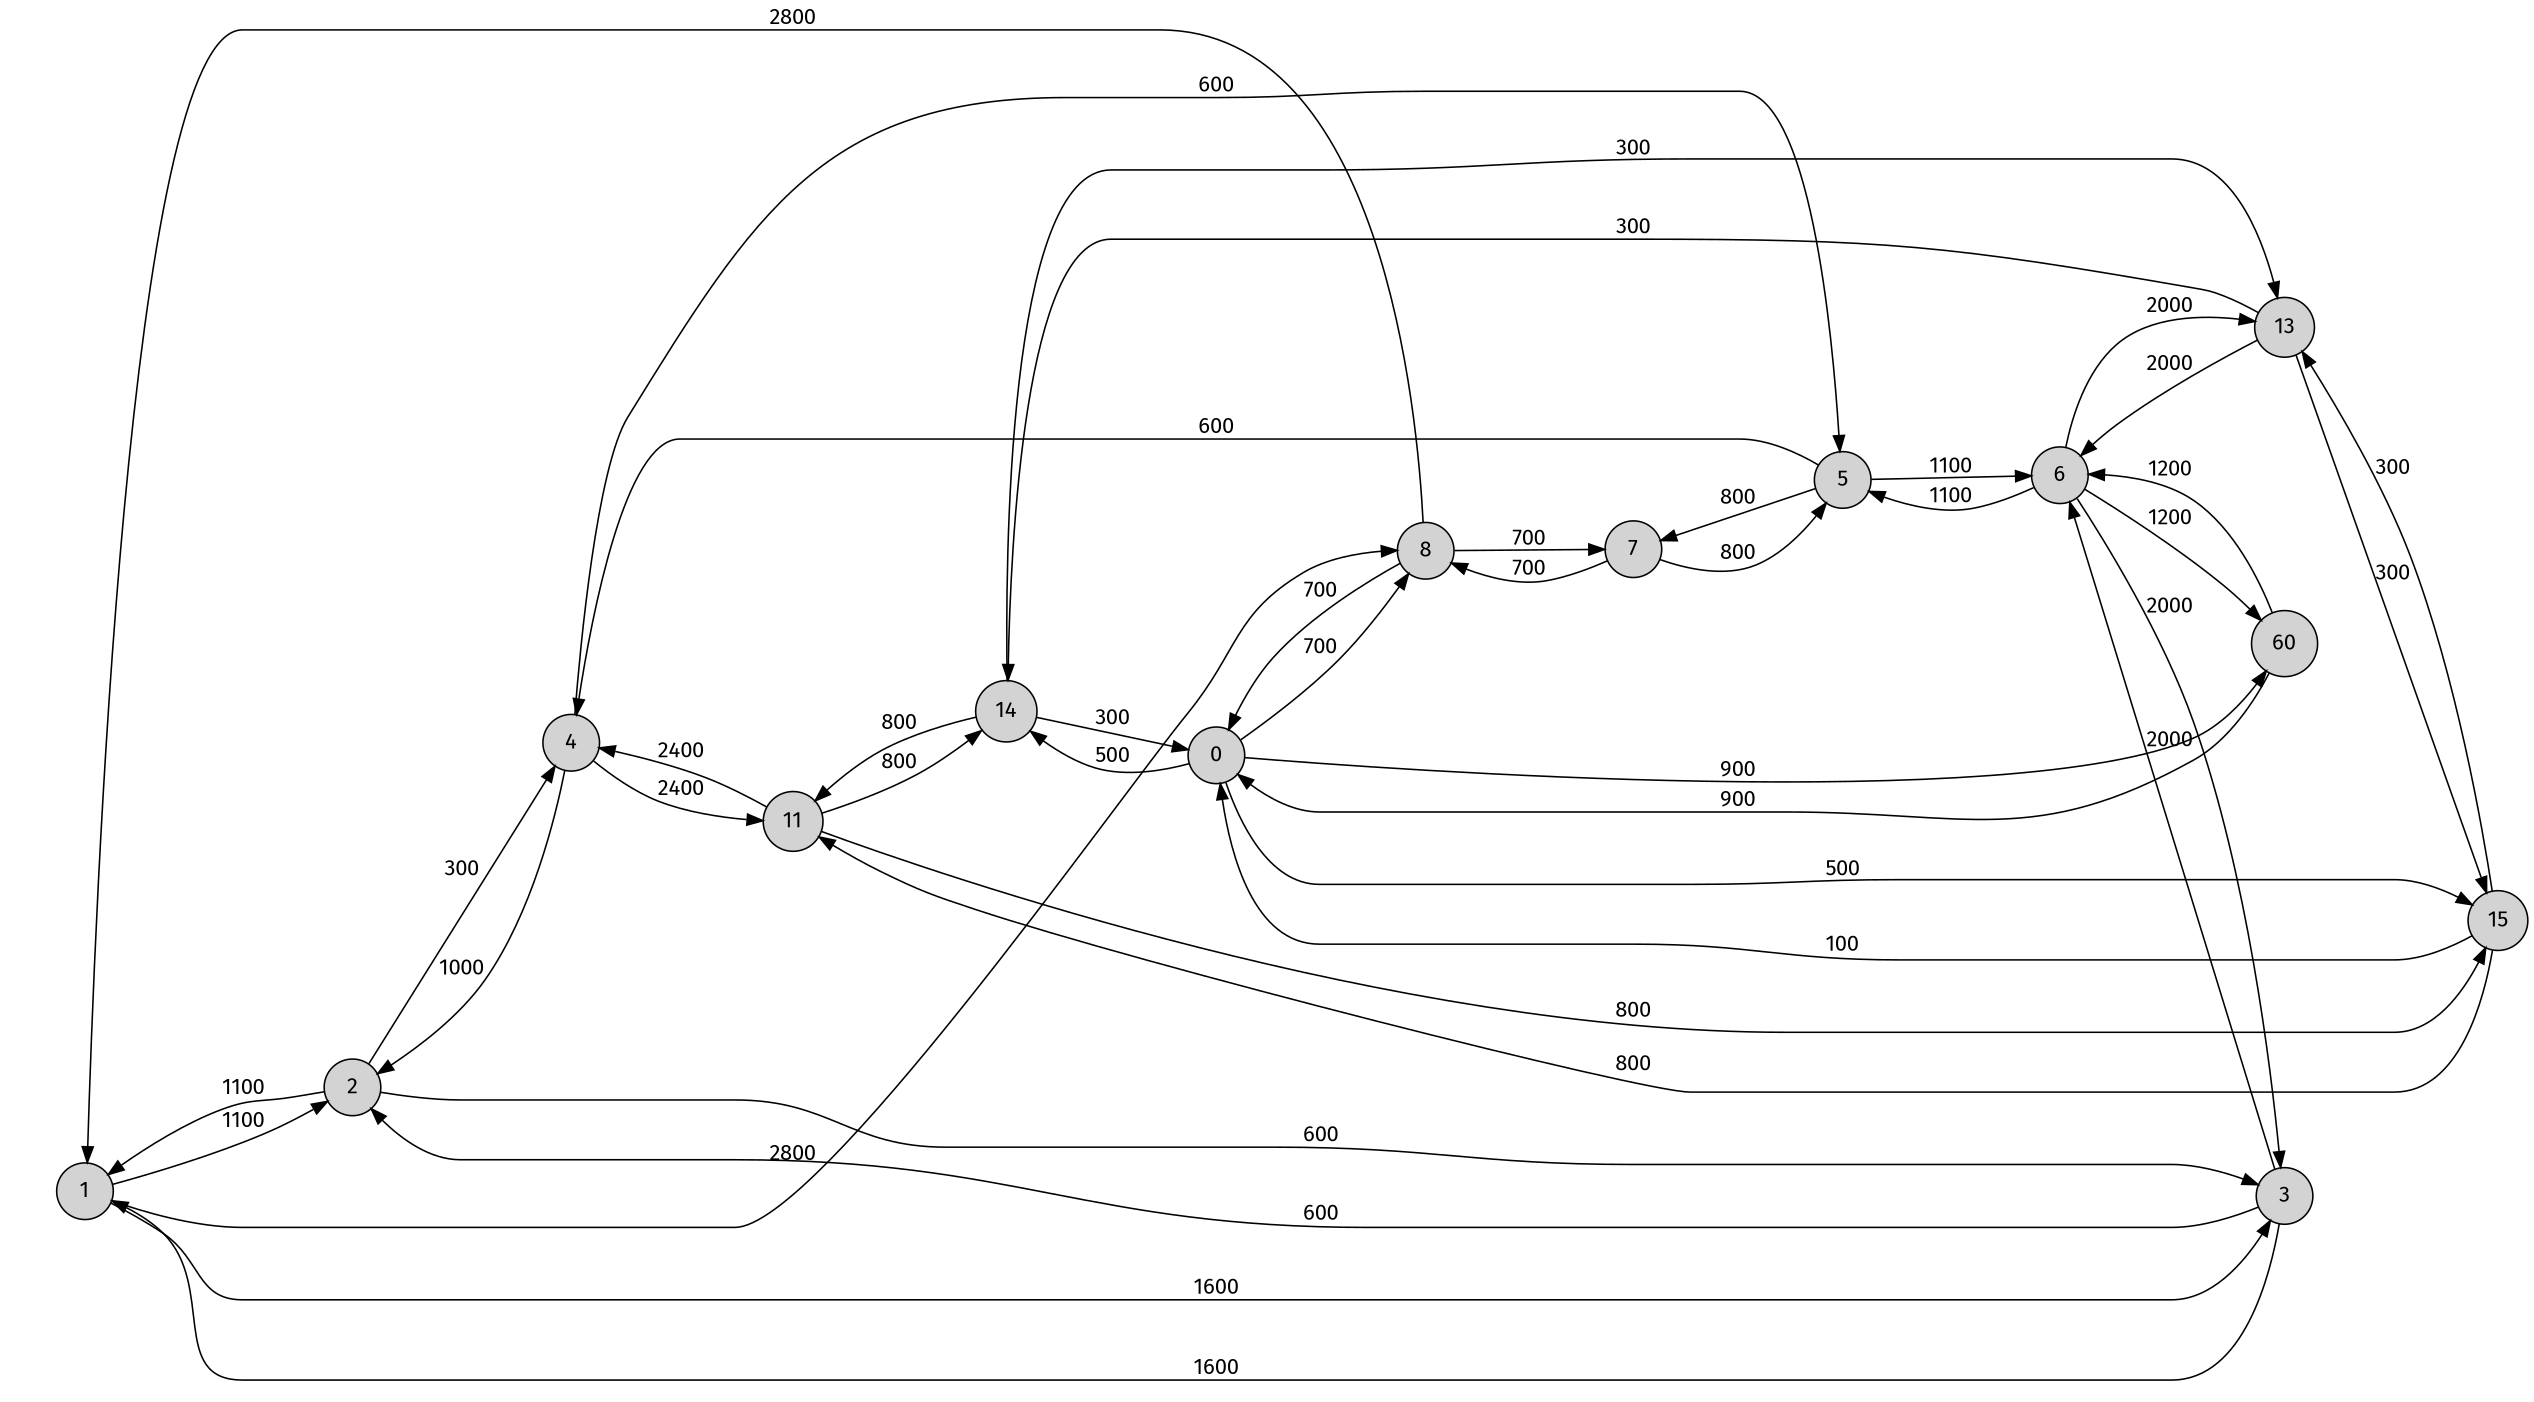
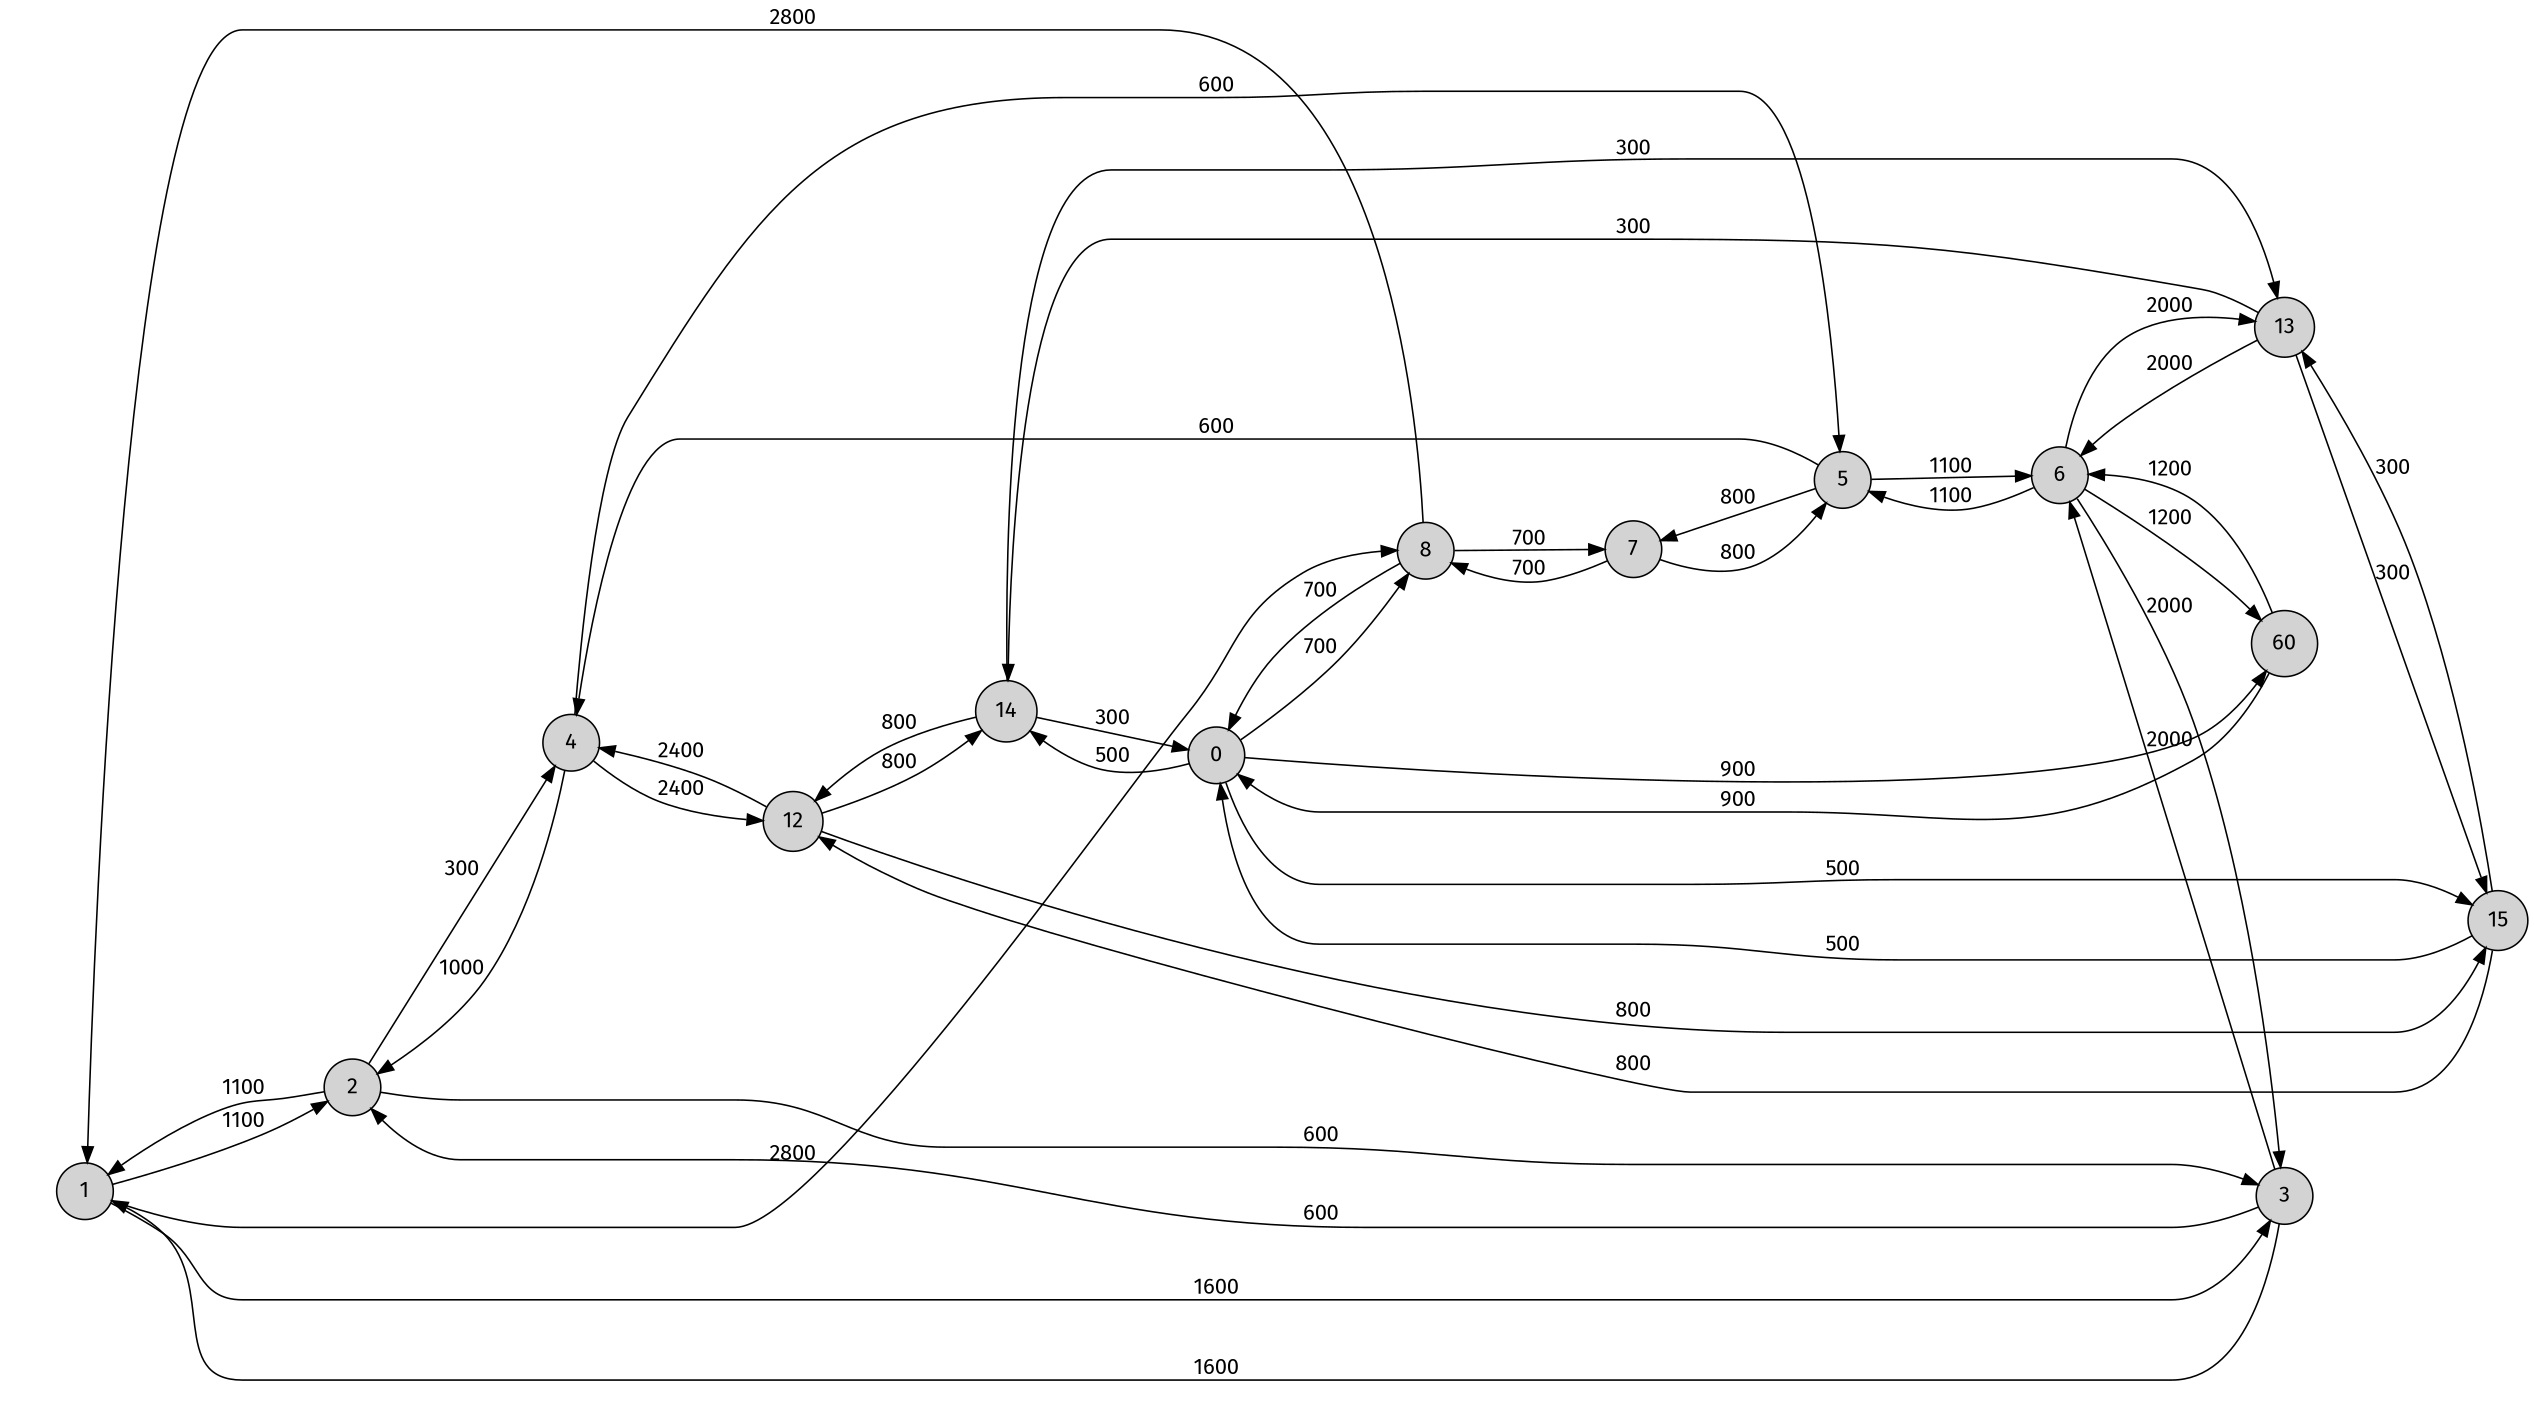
(793, 821) -> (793, 821)
(1843, 945) -> (1843, 945)
